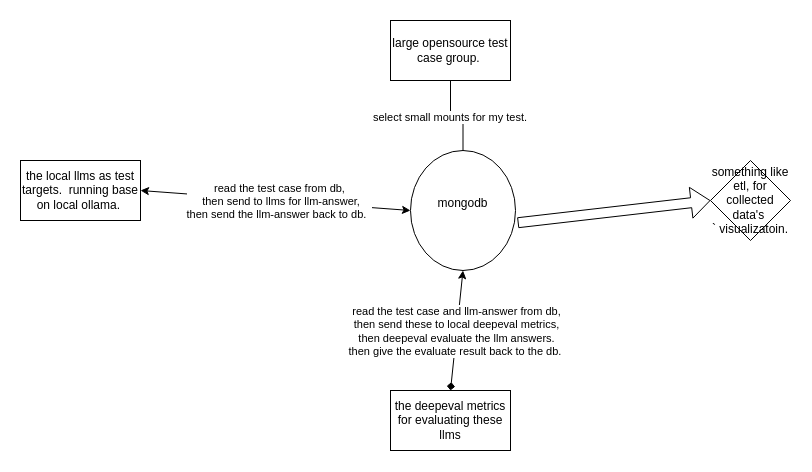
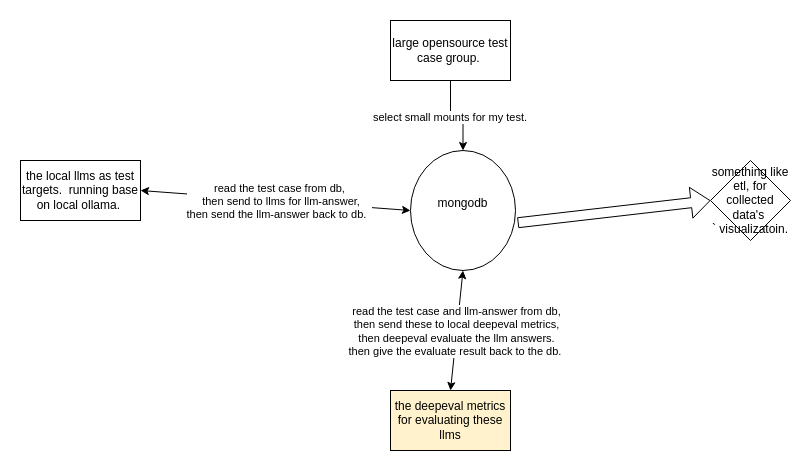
(463, 144) -> (463, 142)
(452, 381) -> (451, 382)
(451, 421) -> (451, 421)
